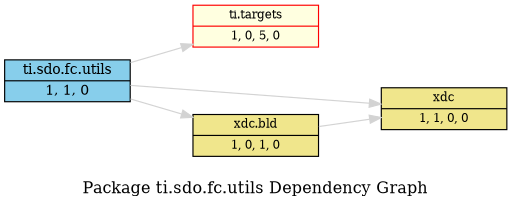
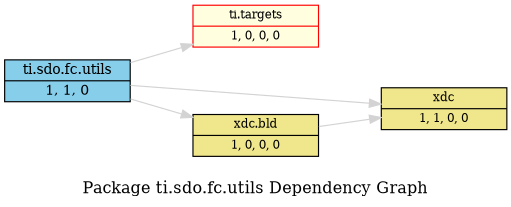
(256, 36) -> (256, 36)
(256, 145) -> (256, 145)
